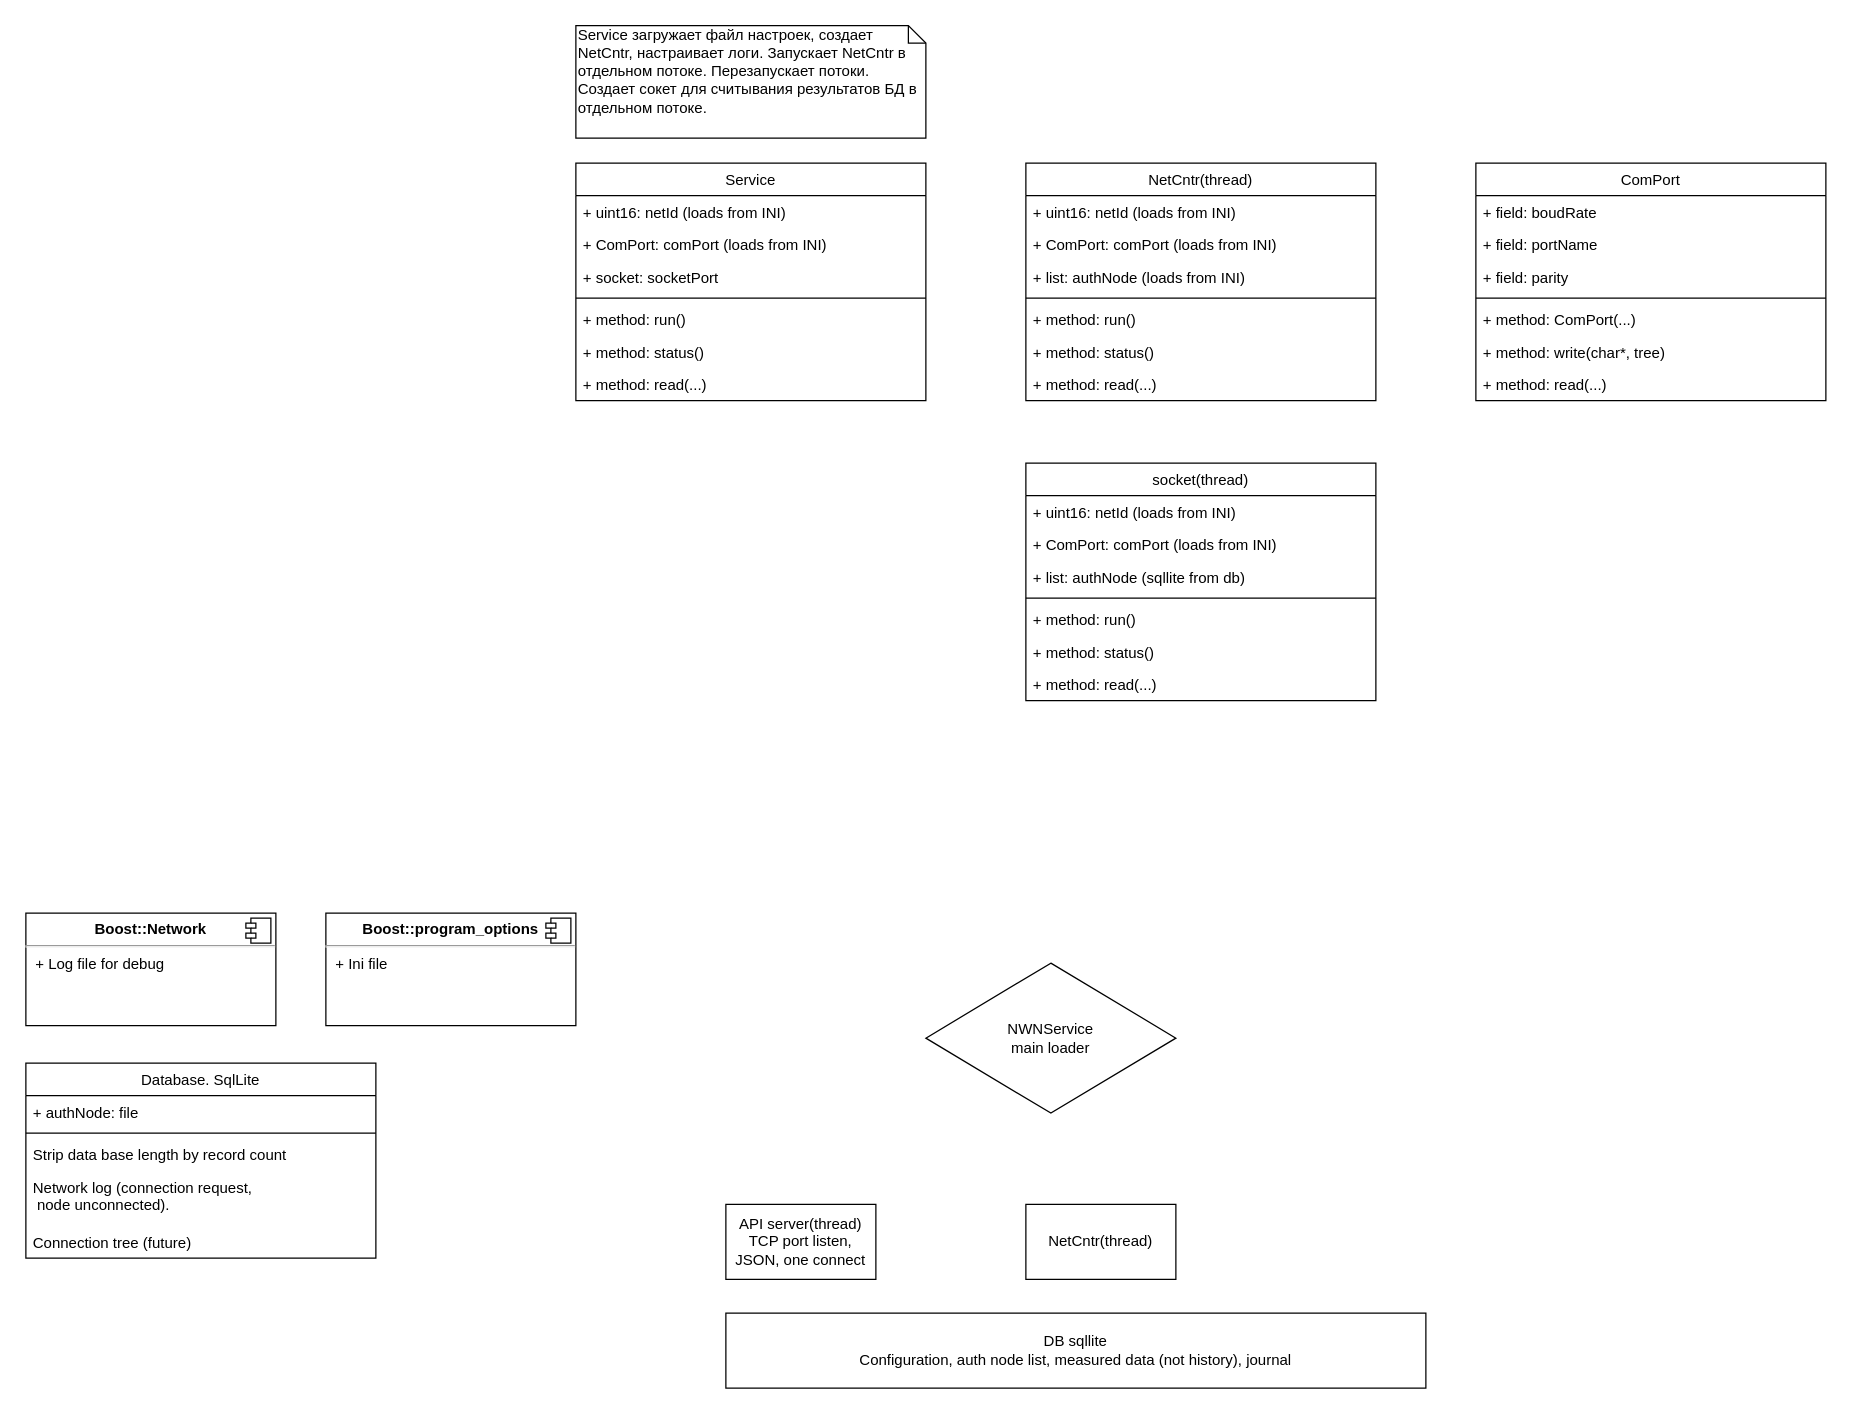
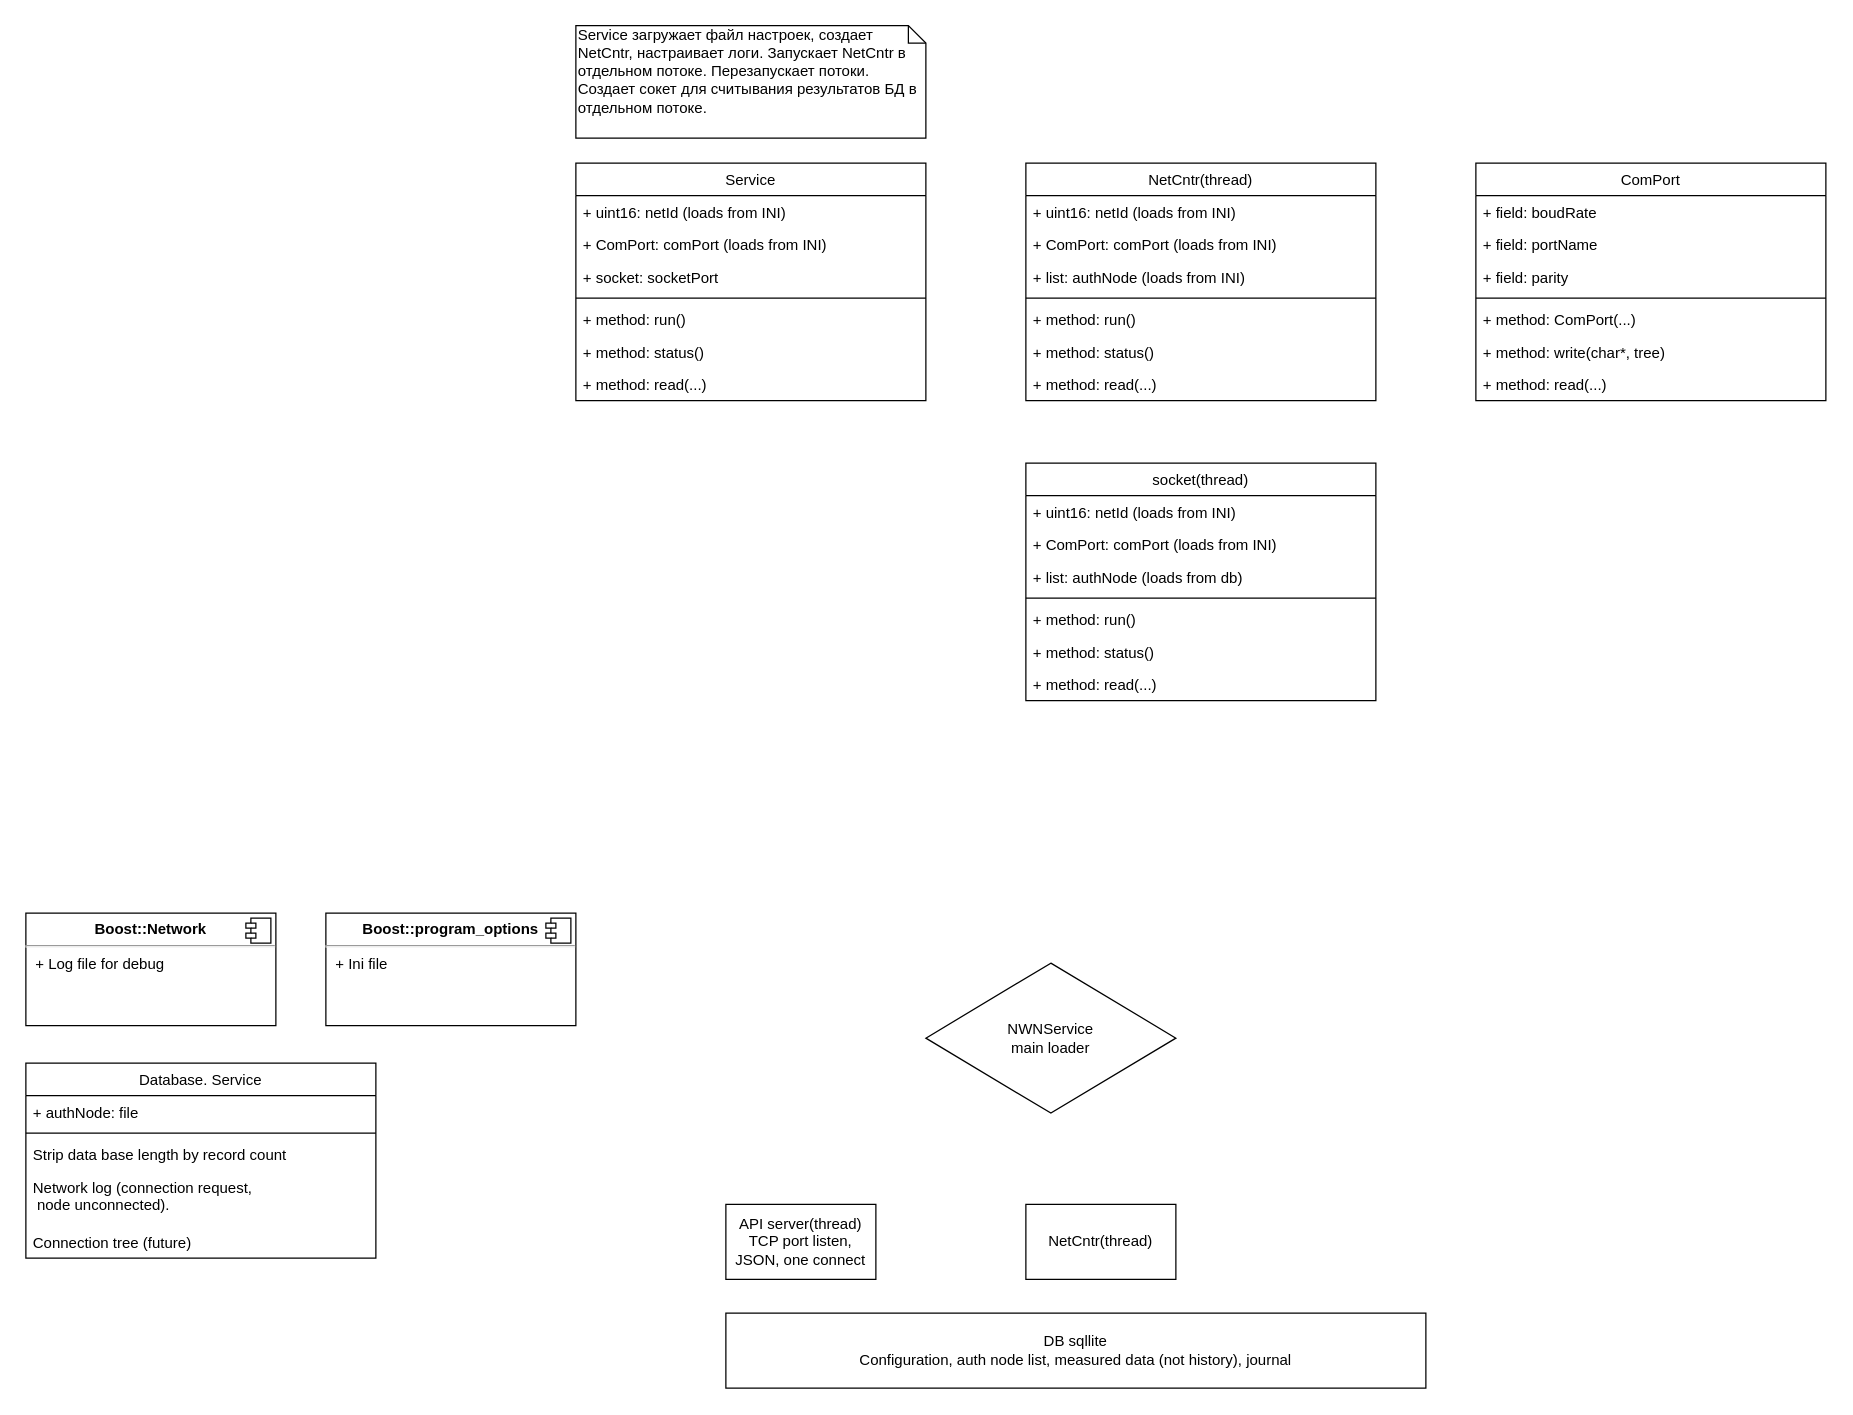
(1154, 578) -> (1149, 578)
(200, 1080) -> (200, 1080)
